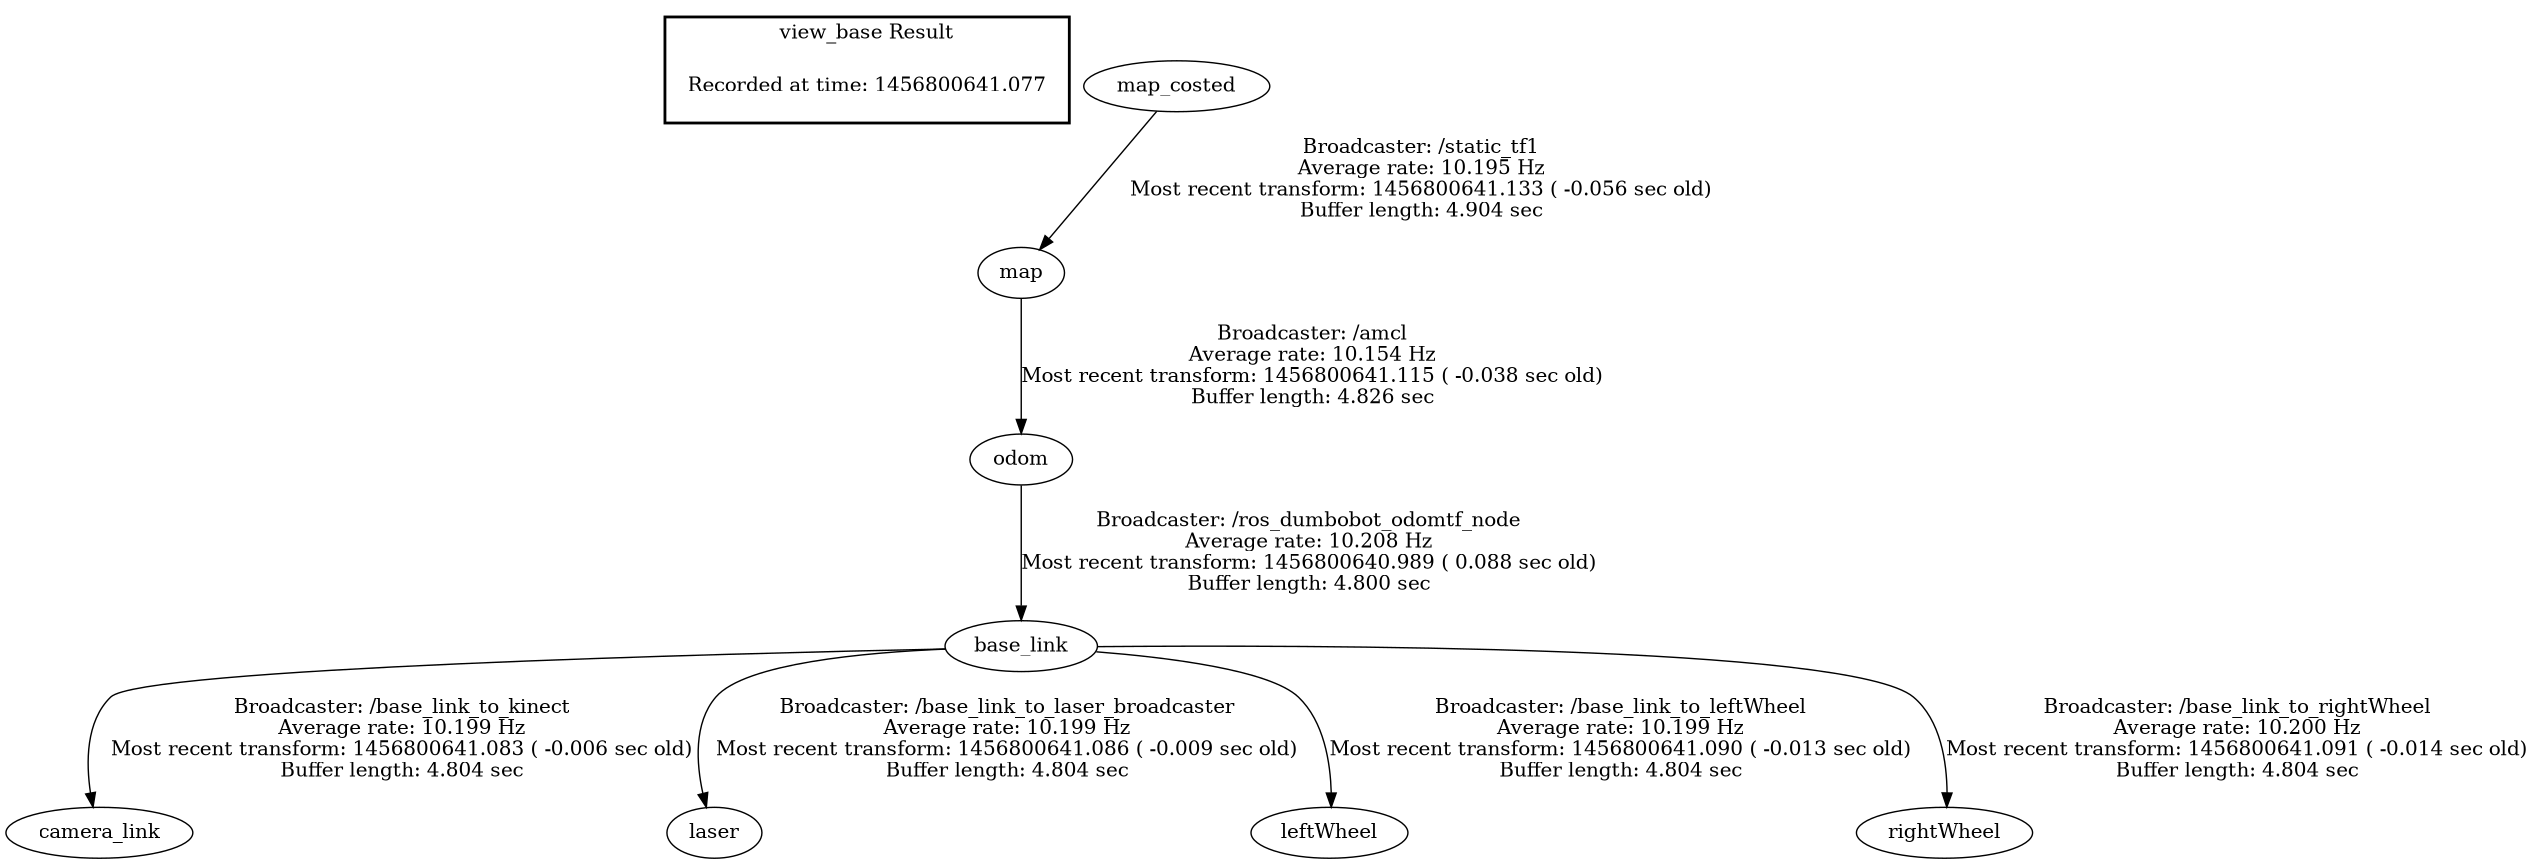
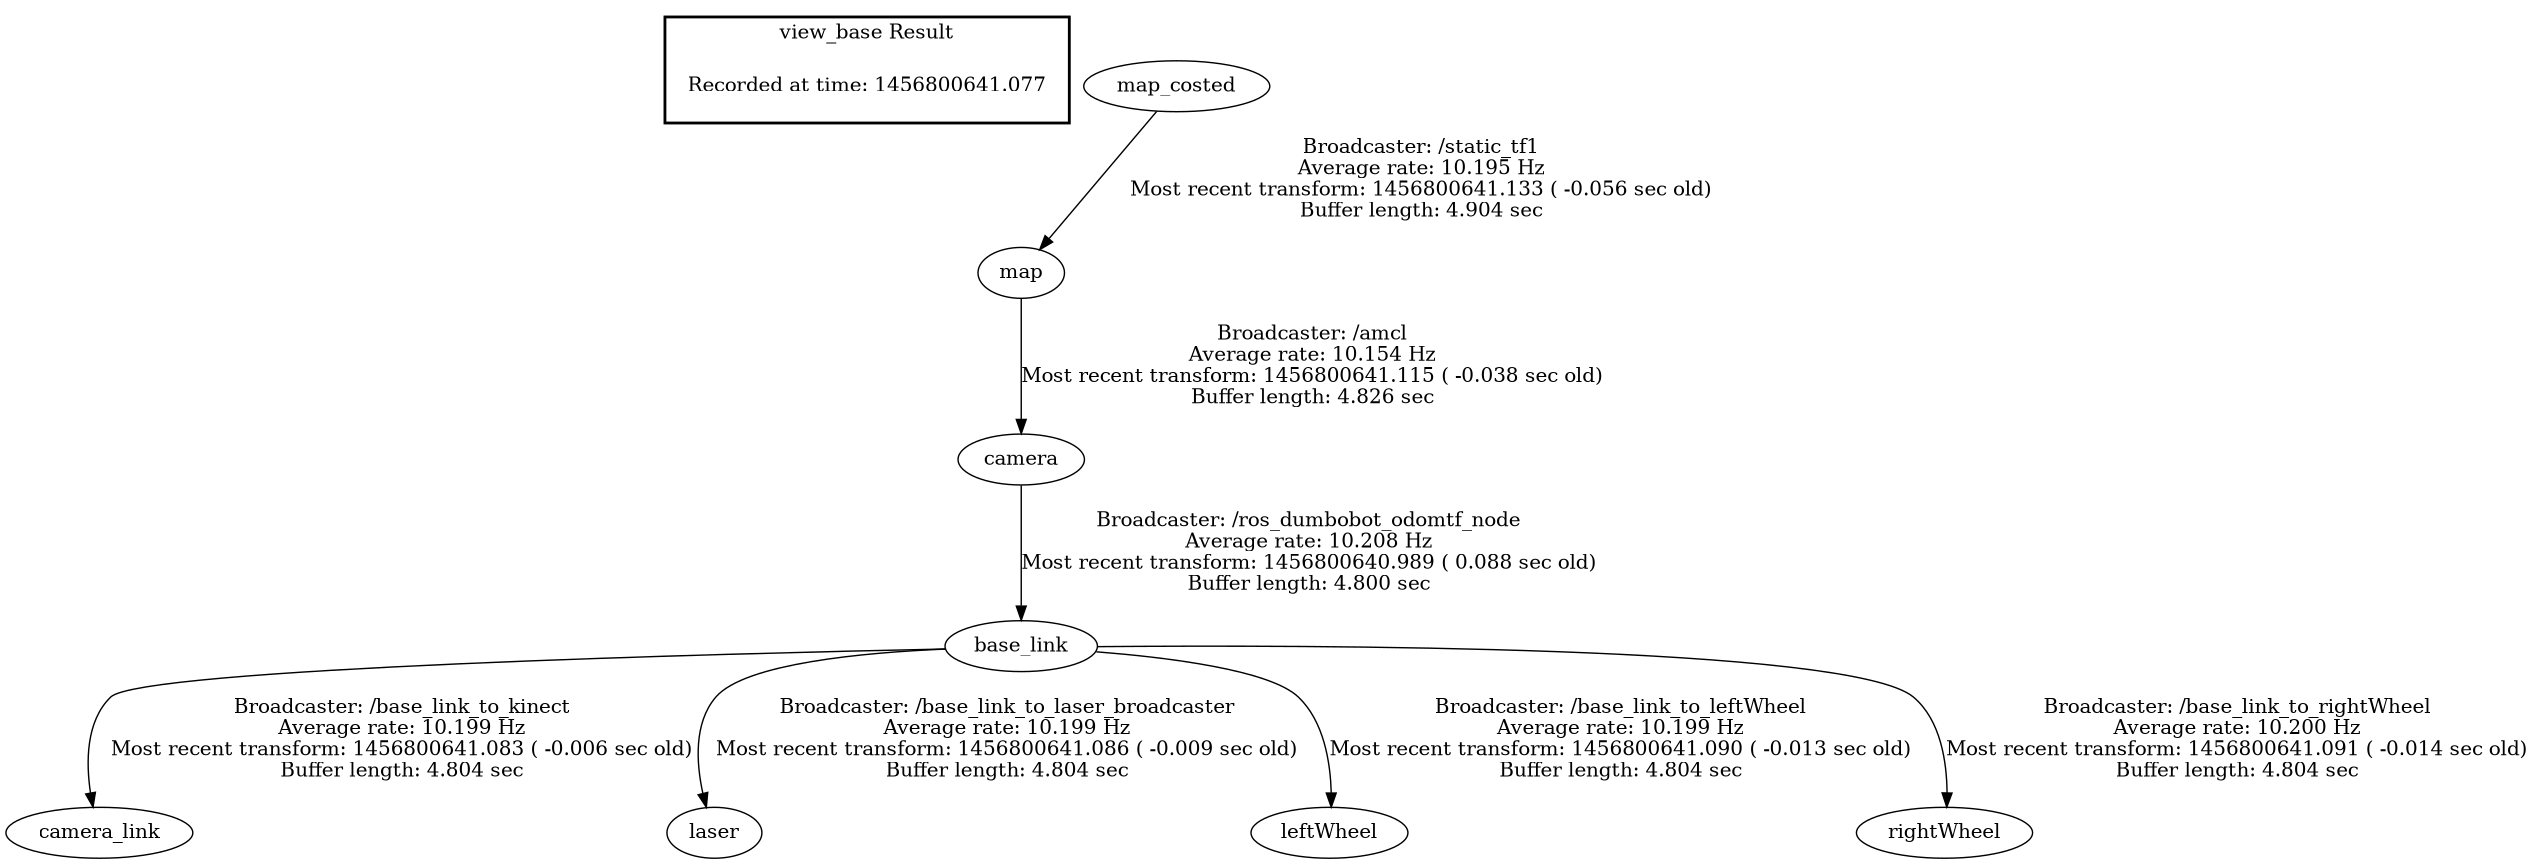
(1021, 460) -> (1021, 460)
